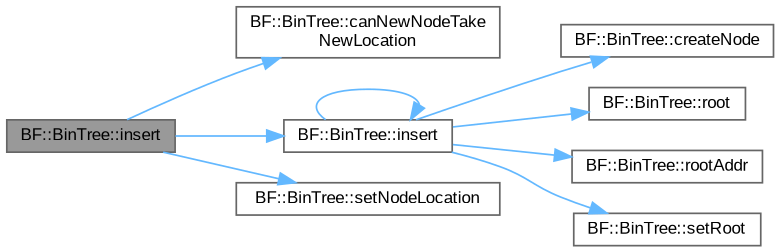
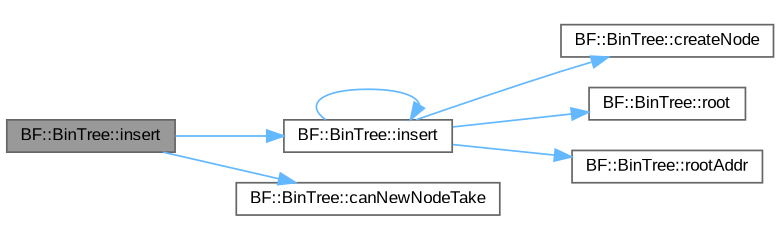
(368, 32) -> none
(368, 199) -> (368, 199)
(667, 230) -> none
